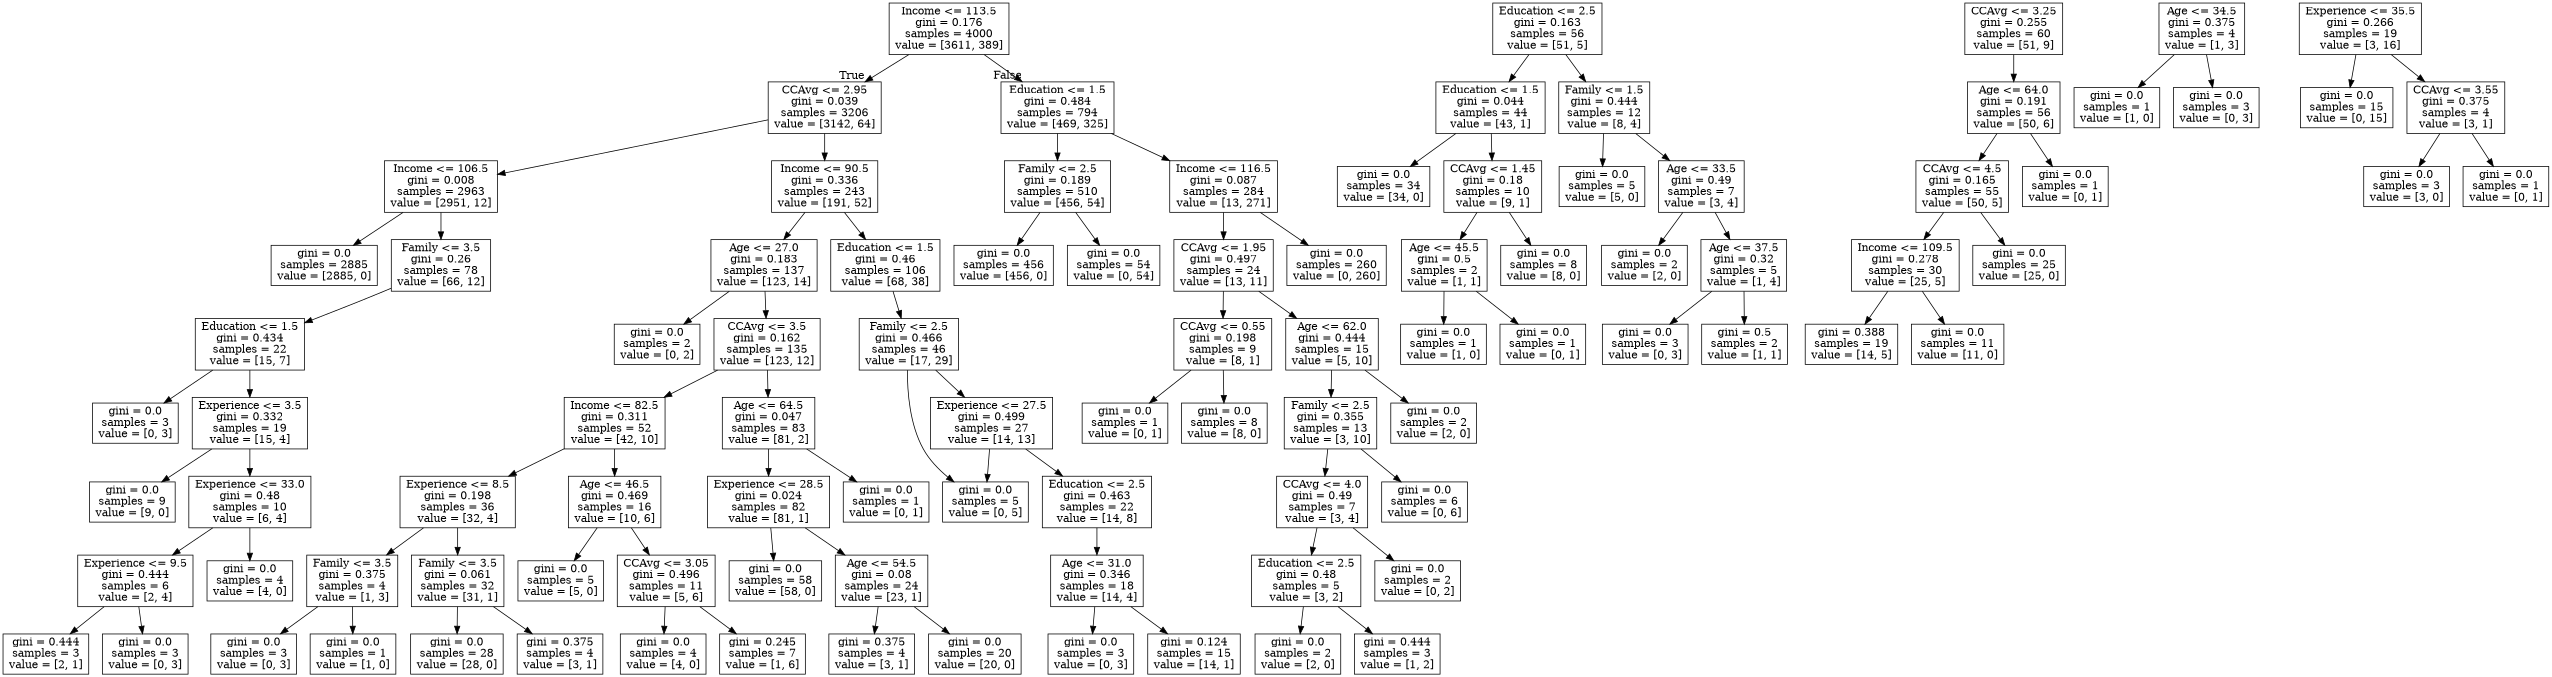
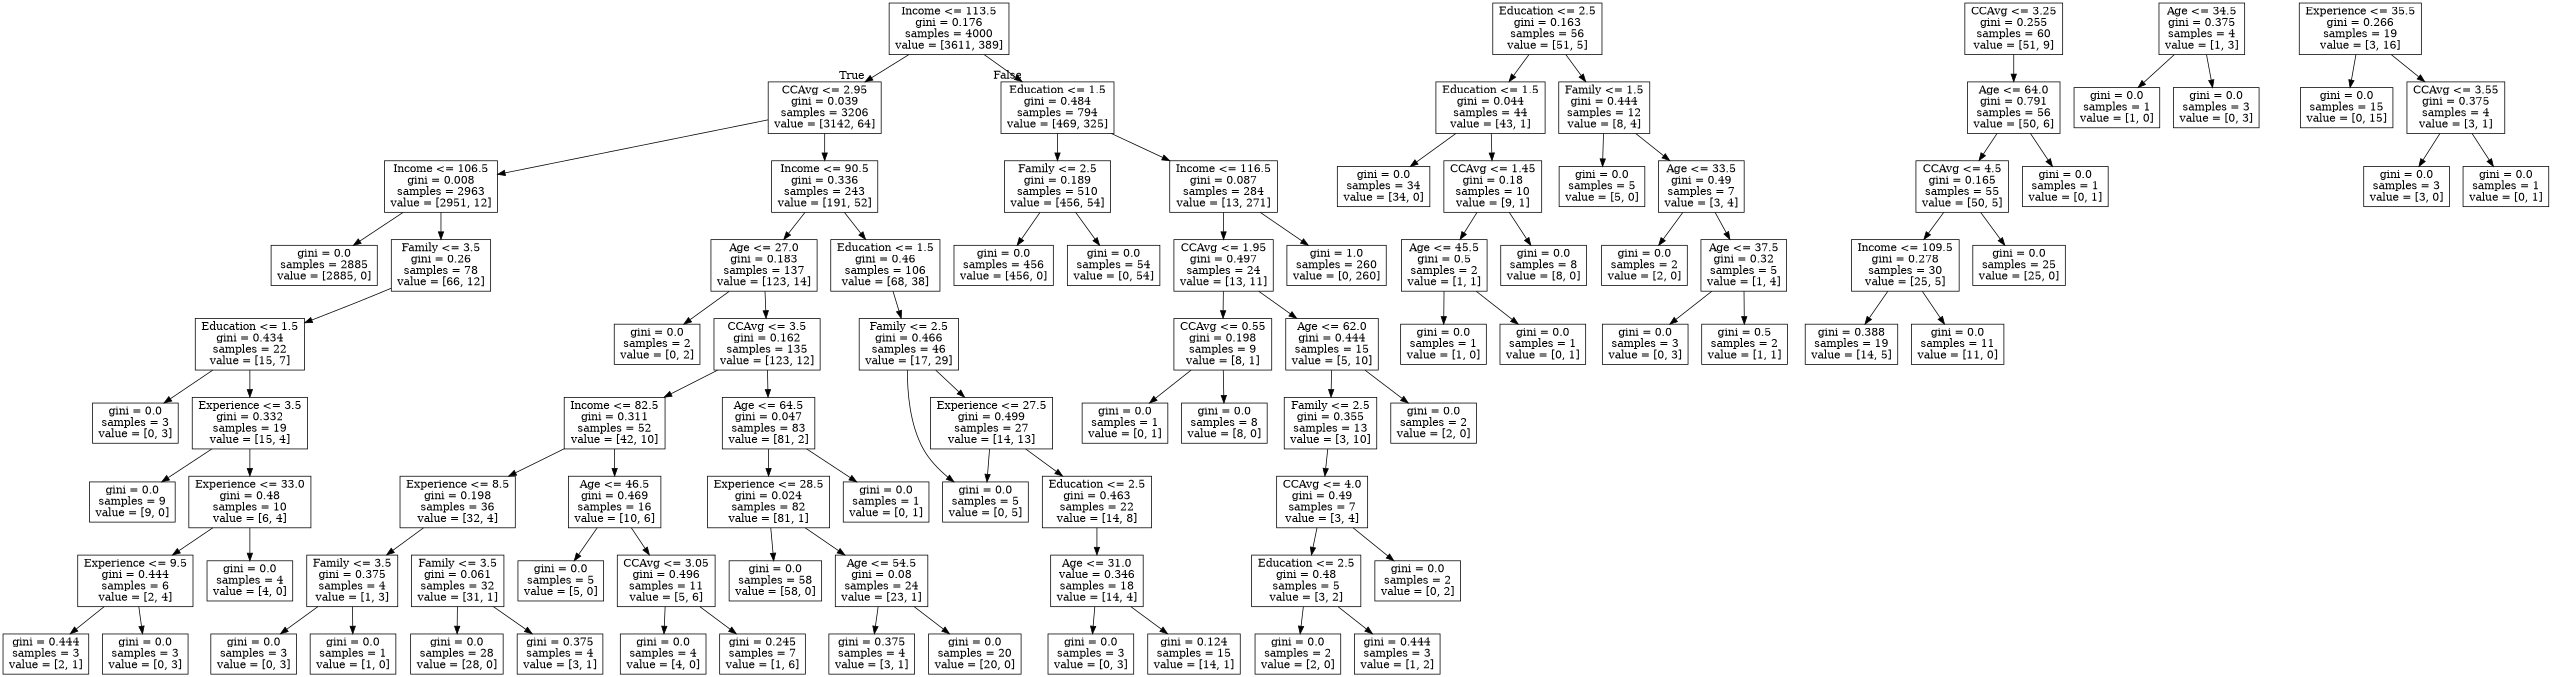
(2014, 108) -> (2014, 108)
(1337, 265) -> (1337, 265)
(1425, 502) -> none
(458, 538) -> none
(1097, 581) -> (1097, 581)
